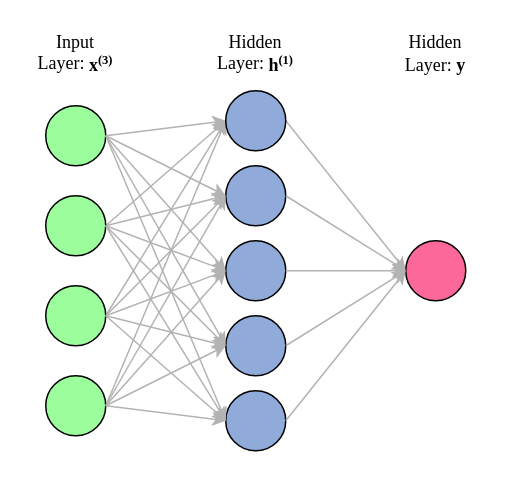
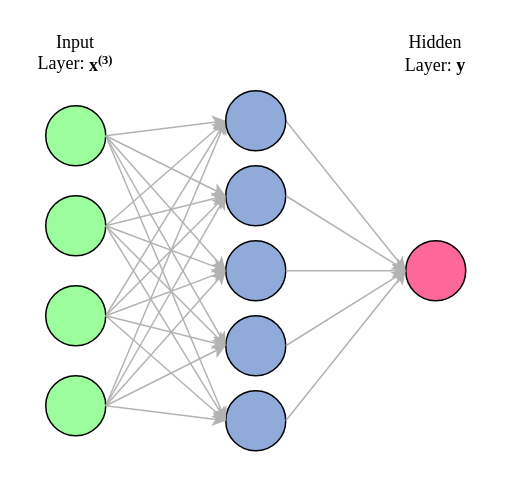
(256, 53) -> none
